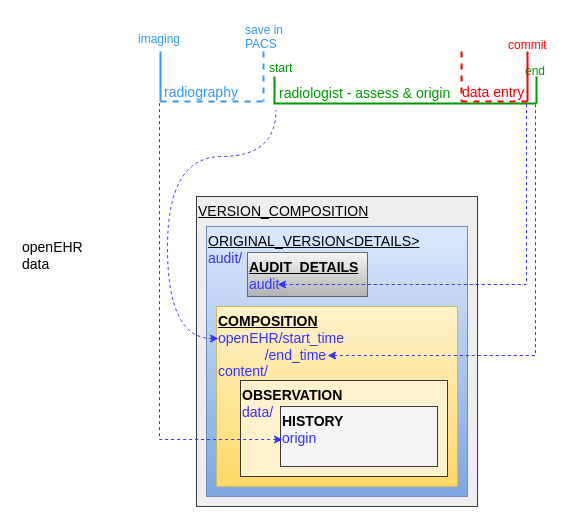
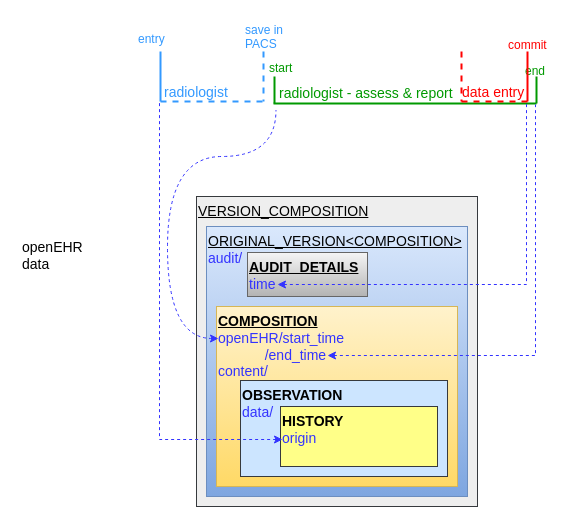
(159, 40) -> (155, 40)
(206, 93) -> (202, 93)
(377, 94) -> (380, 94)
(307, 250) -> (322, 250)
(300, 276) -> (300, 276)
(286, 404) -> (286, 404)
(359, 437) -> (359, 437)
